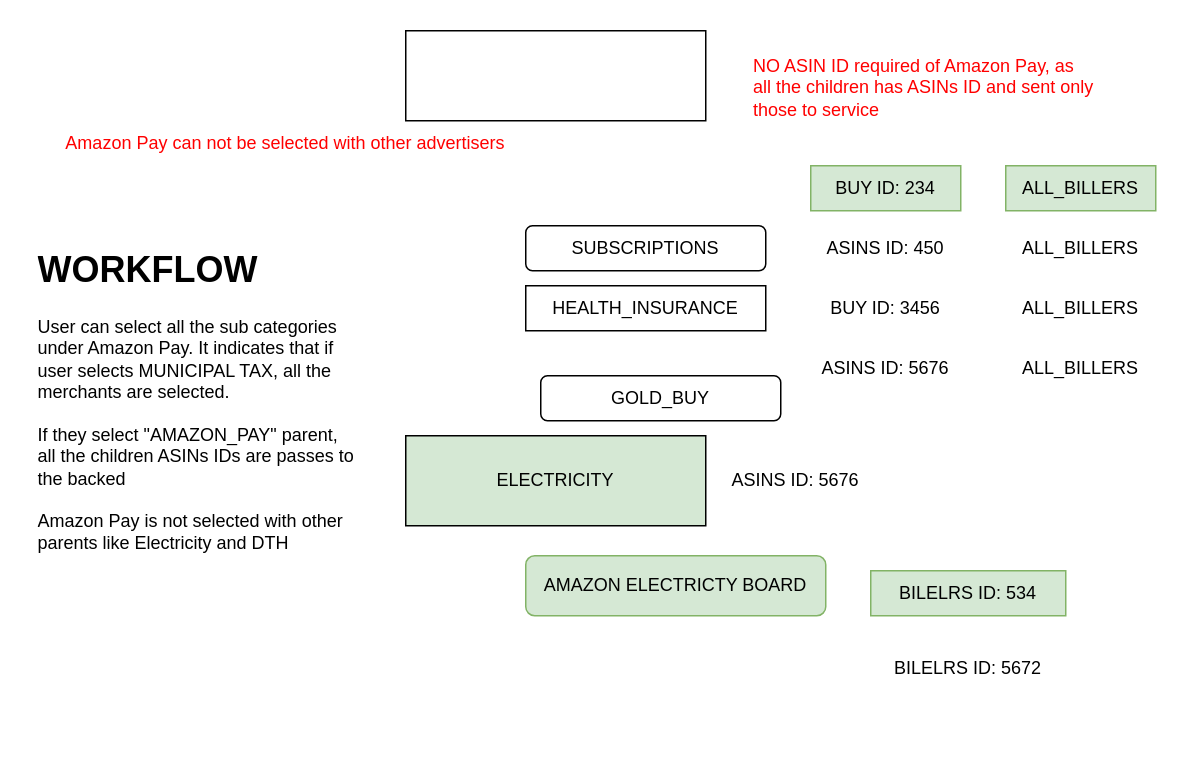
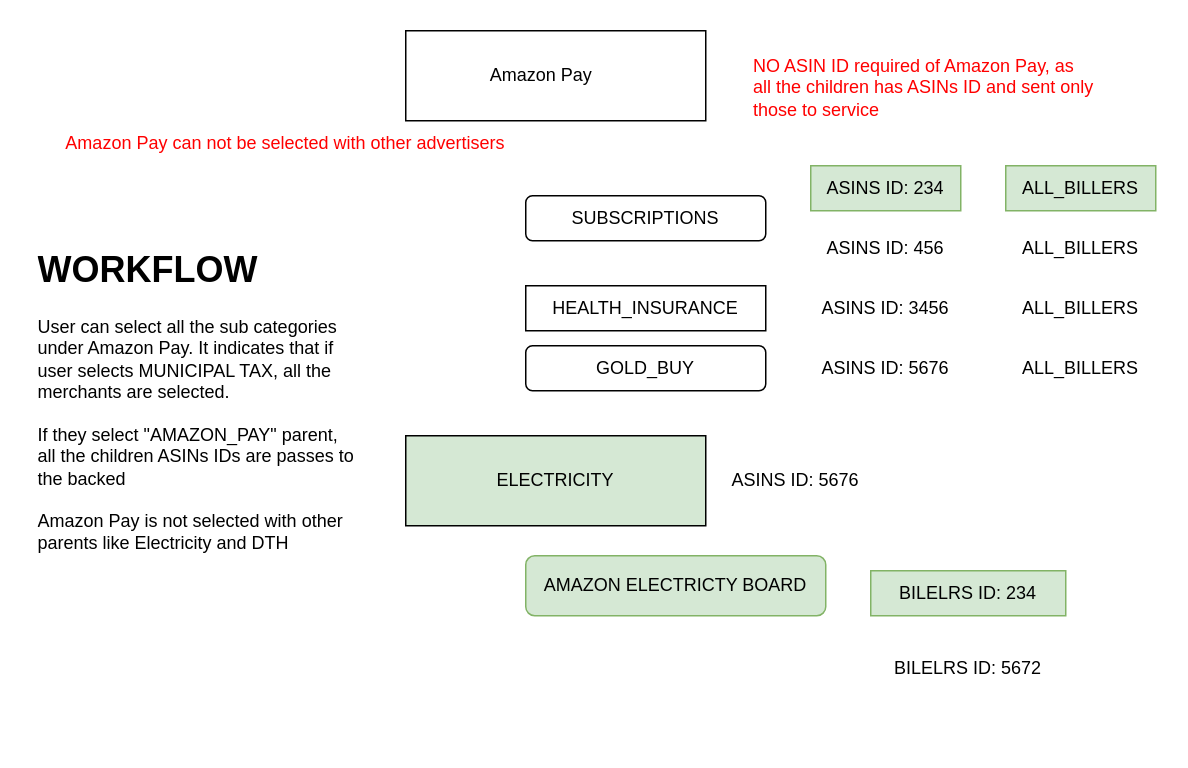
none -> (541, 76)
(886, 188) -> (886, 188)
(646, 248) -> (646, 218)
(886, 248) -> (886, 248)
(886, 308) -> (886, 308)
(661, 398) -> (646, 368)
(968, 593) -> (968, 593)
